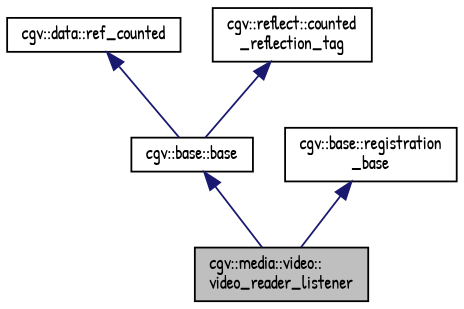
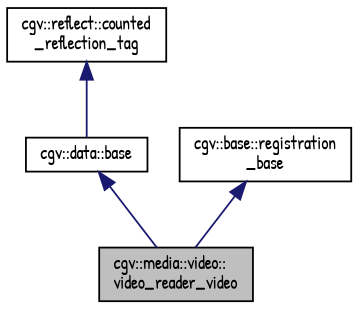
(94, 35) -> none
(192, 155) -> (87, 155)
(282, 274) -> (176, 274)
